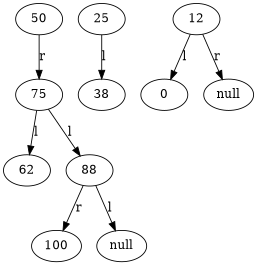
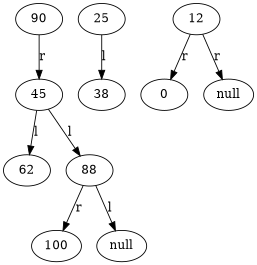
(39, 19) -> (39, 19)
(185, 57) -> (185, 57)
(39, 95) -> (39, 95)
